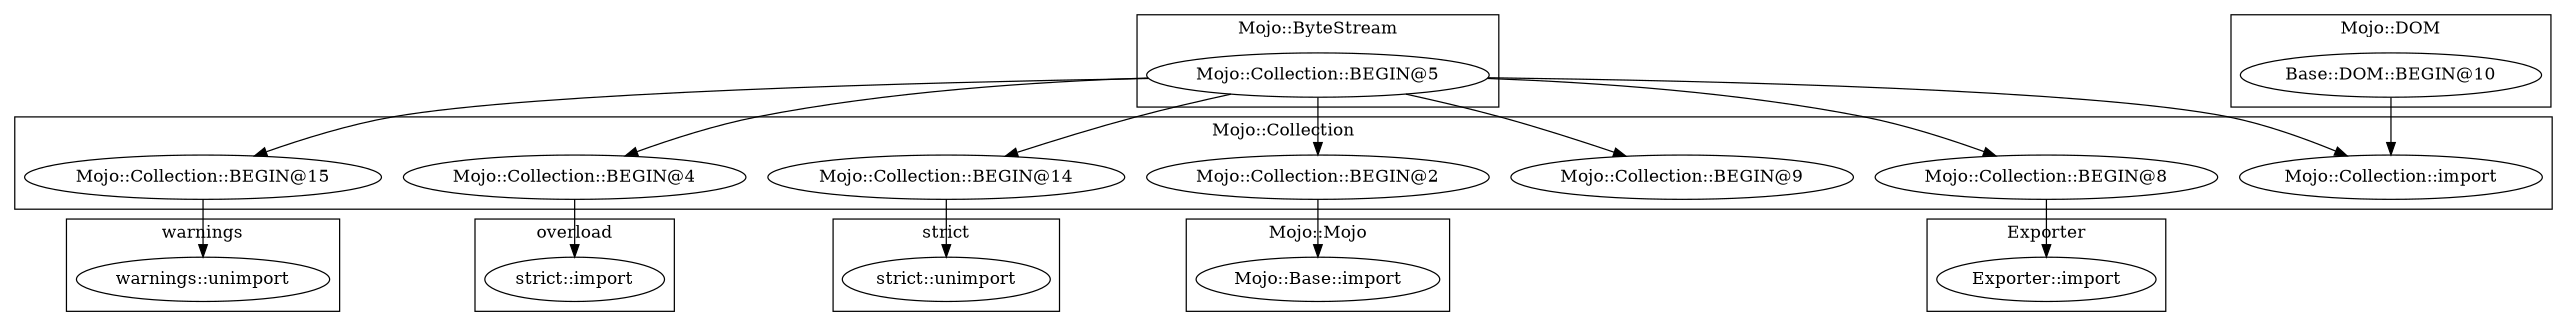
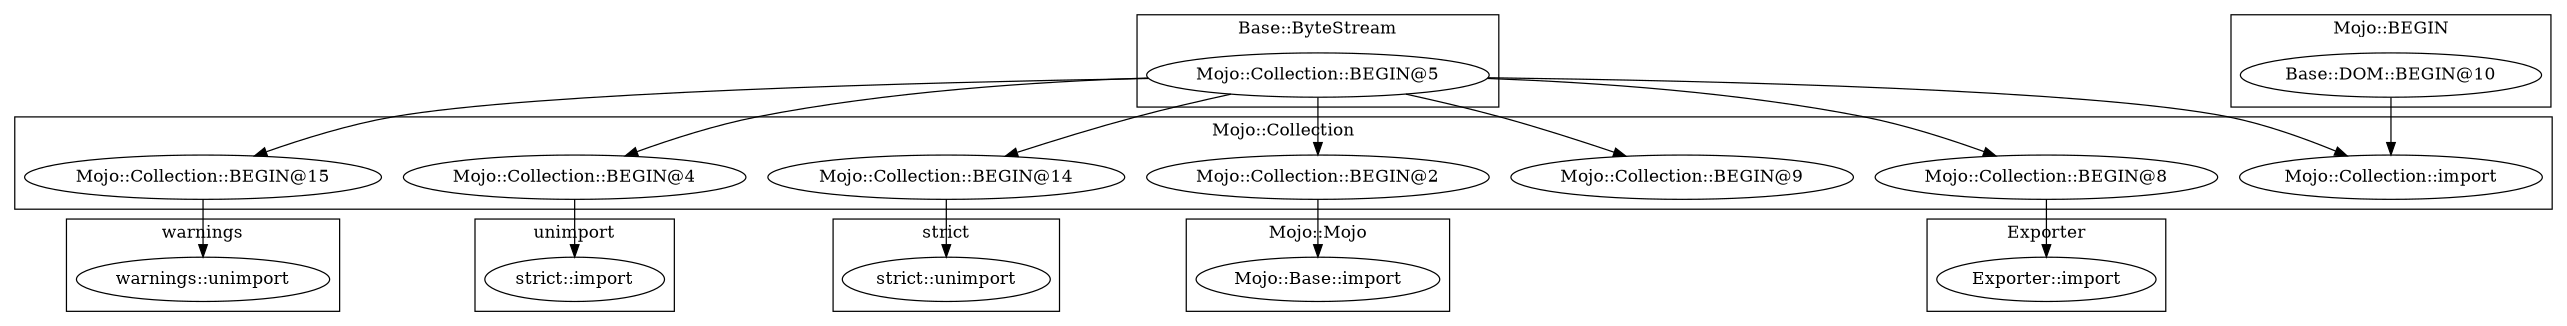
(1318, 29) -> (1318, 29)
(2391, 29) -> (2391, 29)
(575, 233) -> (575, 233)
